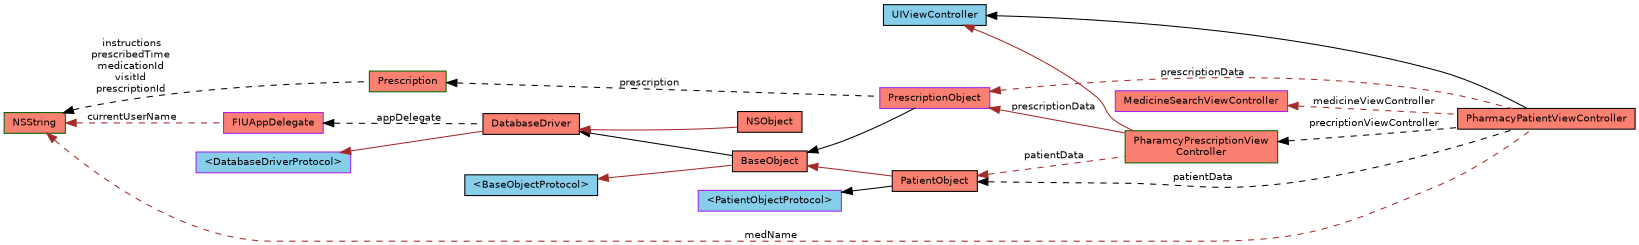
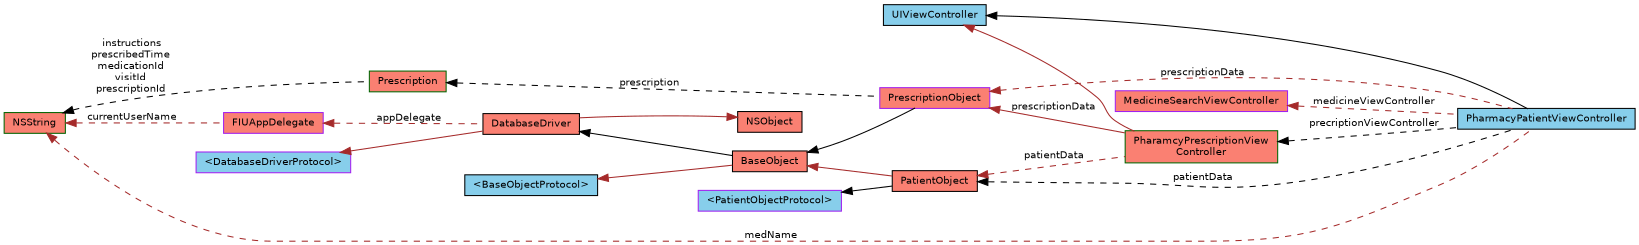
(1546, 119) -> (1546, 119)
(408, 123) -> (408, 123)
(664, 130) -> (653, 116)
